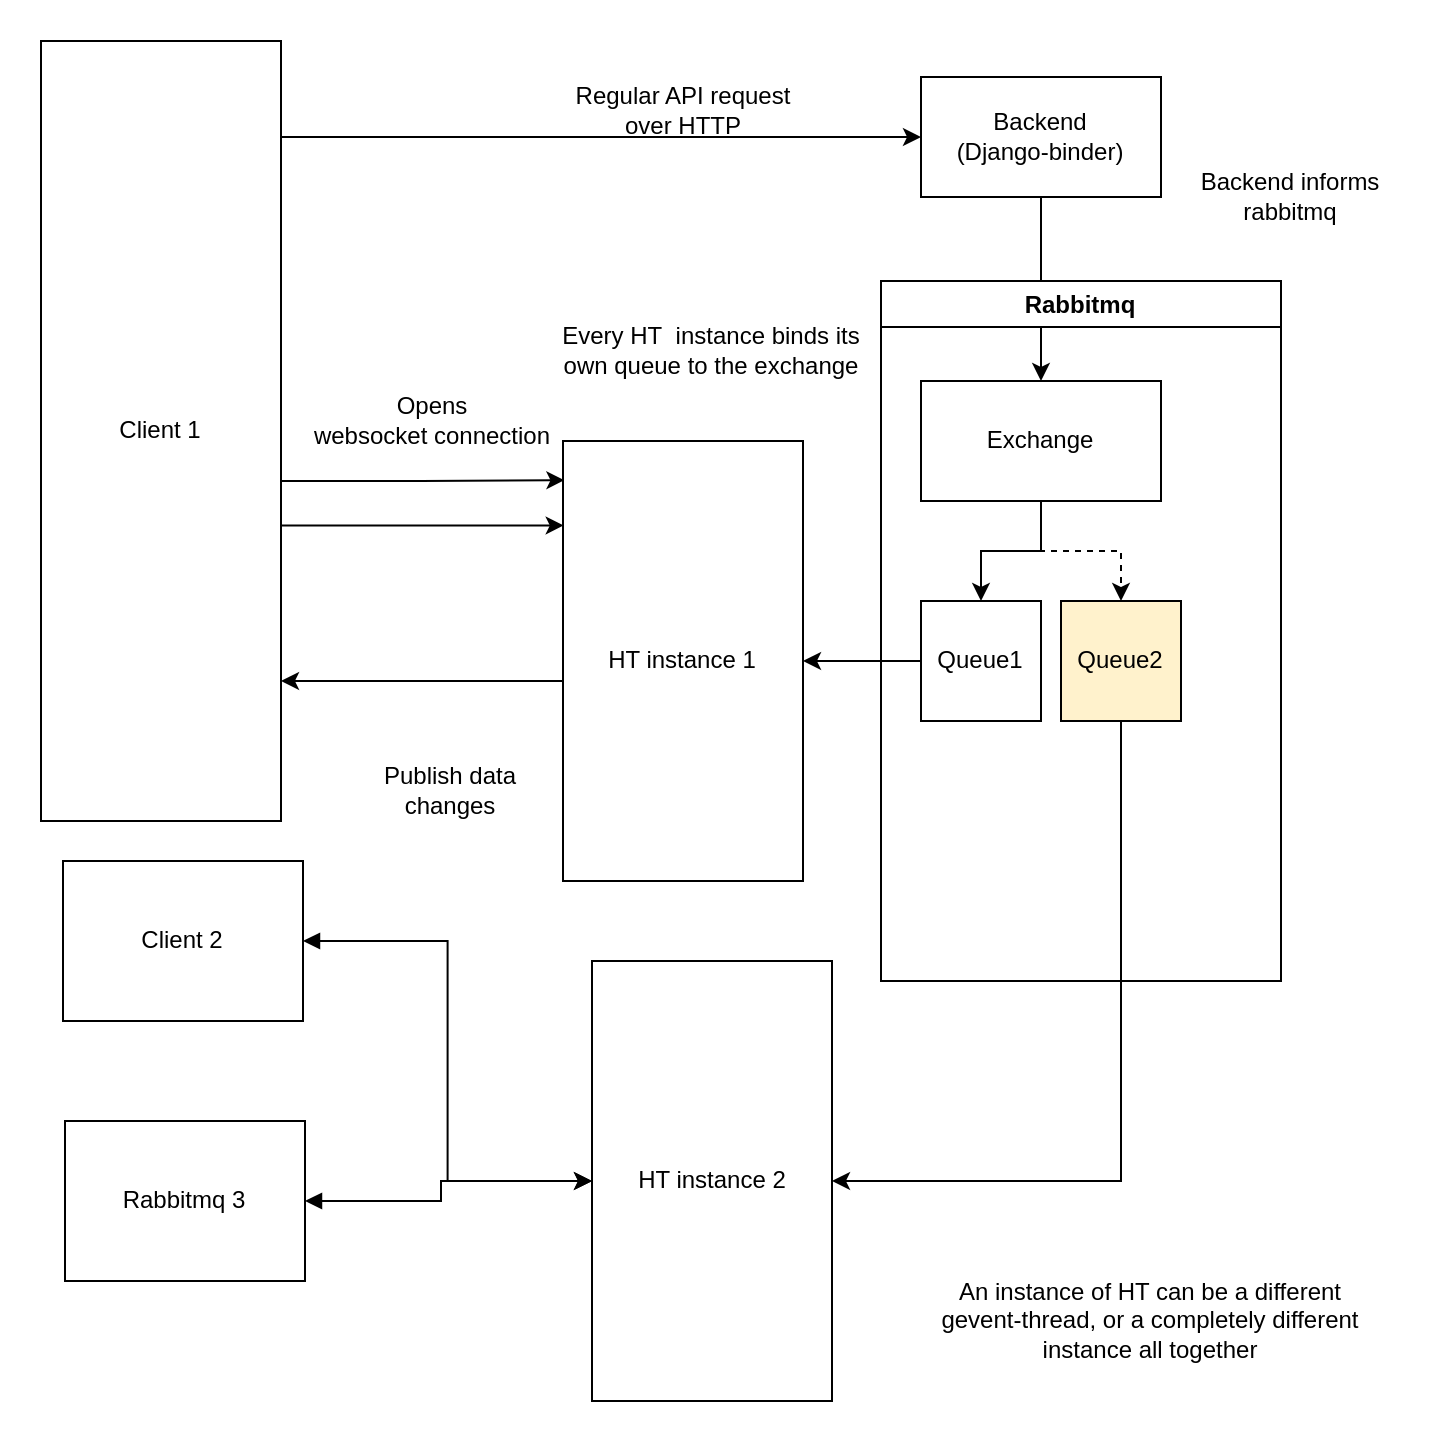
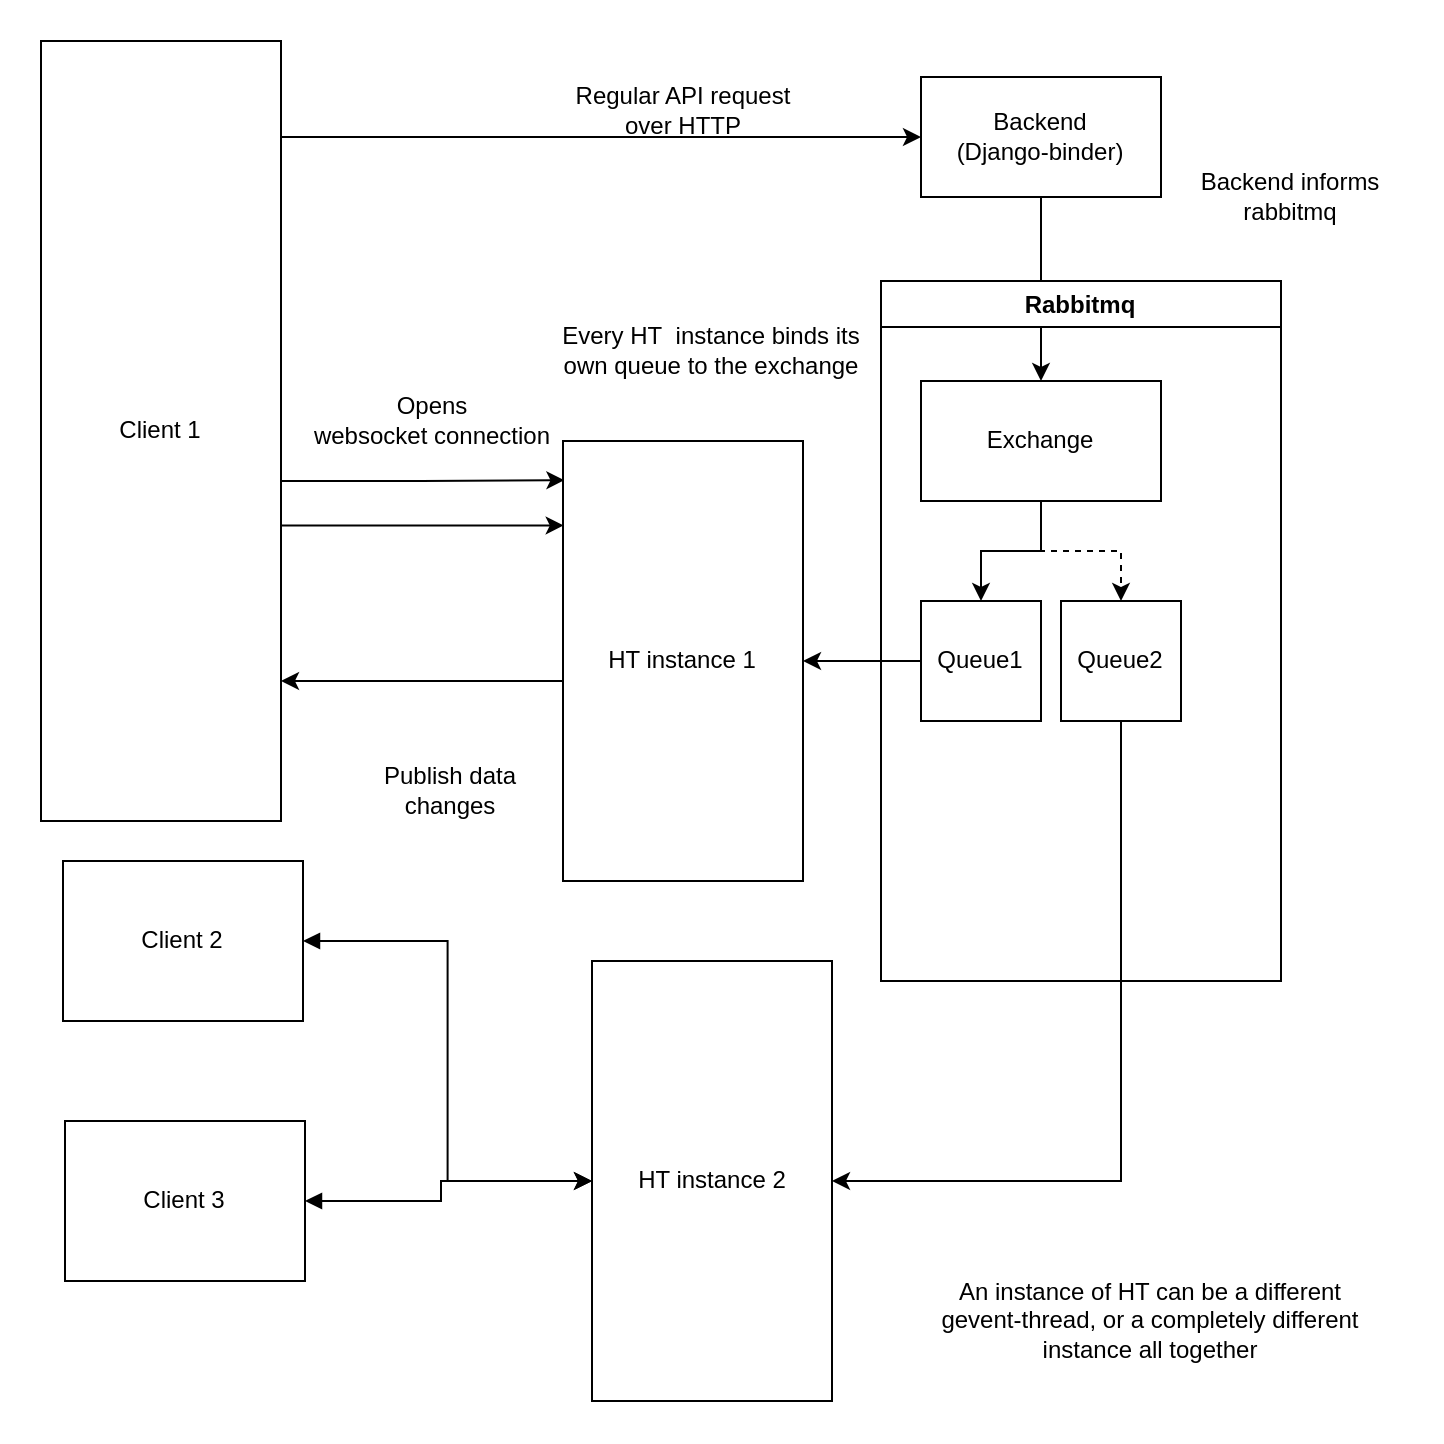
(1121, 661) -> (1121, 661)
(185, 1201) -> (185, 1201)
